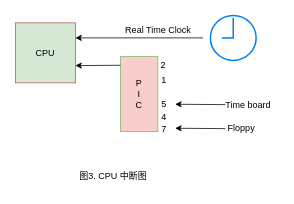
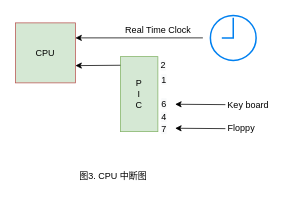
(139, 94) -> (139, 94)
(164, 104) -> (164, 104)
(248, 105) -> (248, 105)
